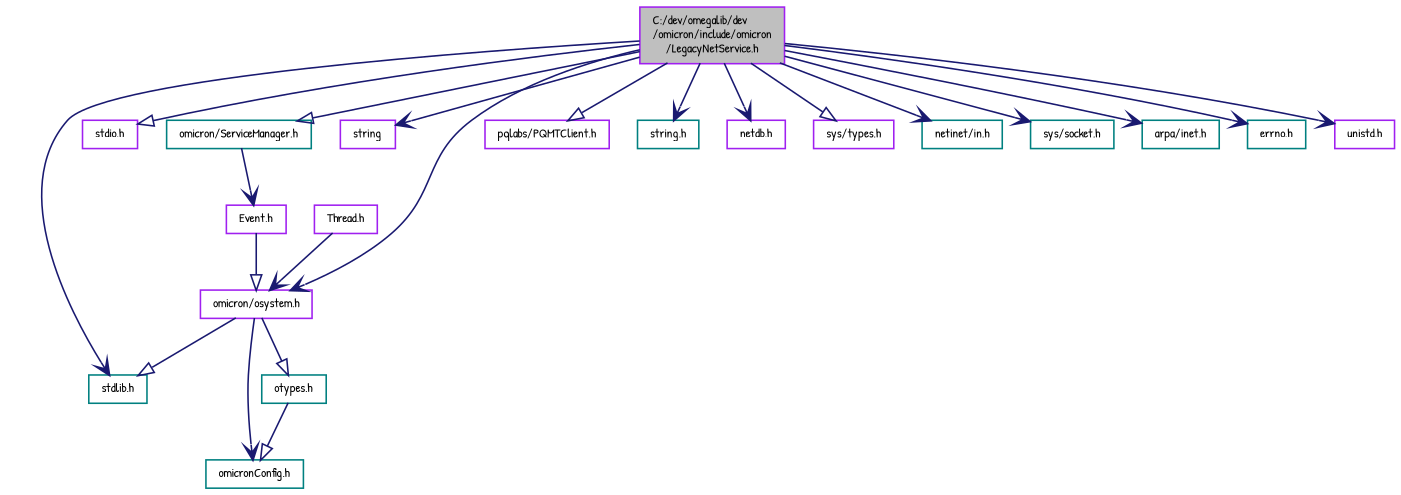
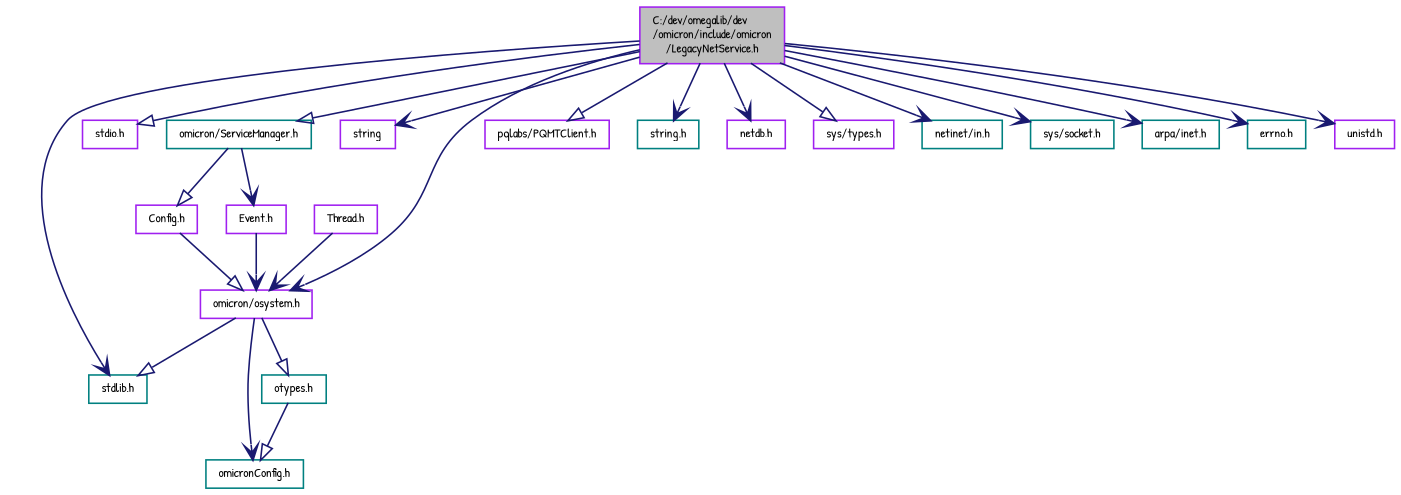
none -> (167, 219)
(256, 254) -> (256, 254)
